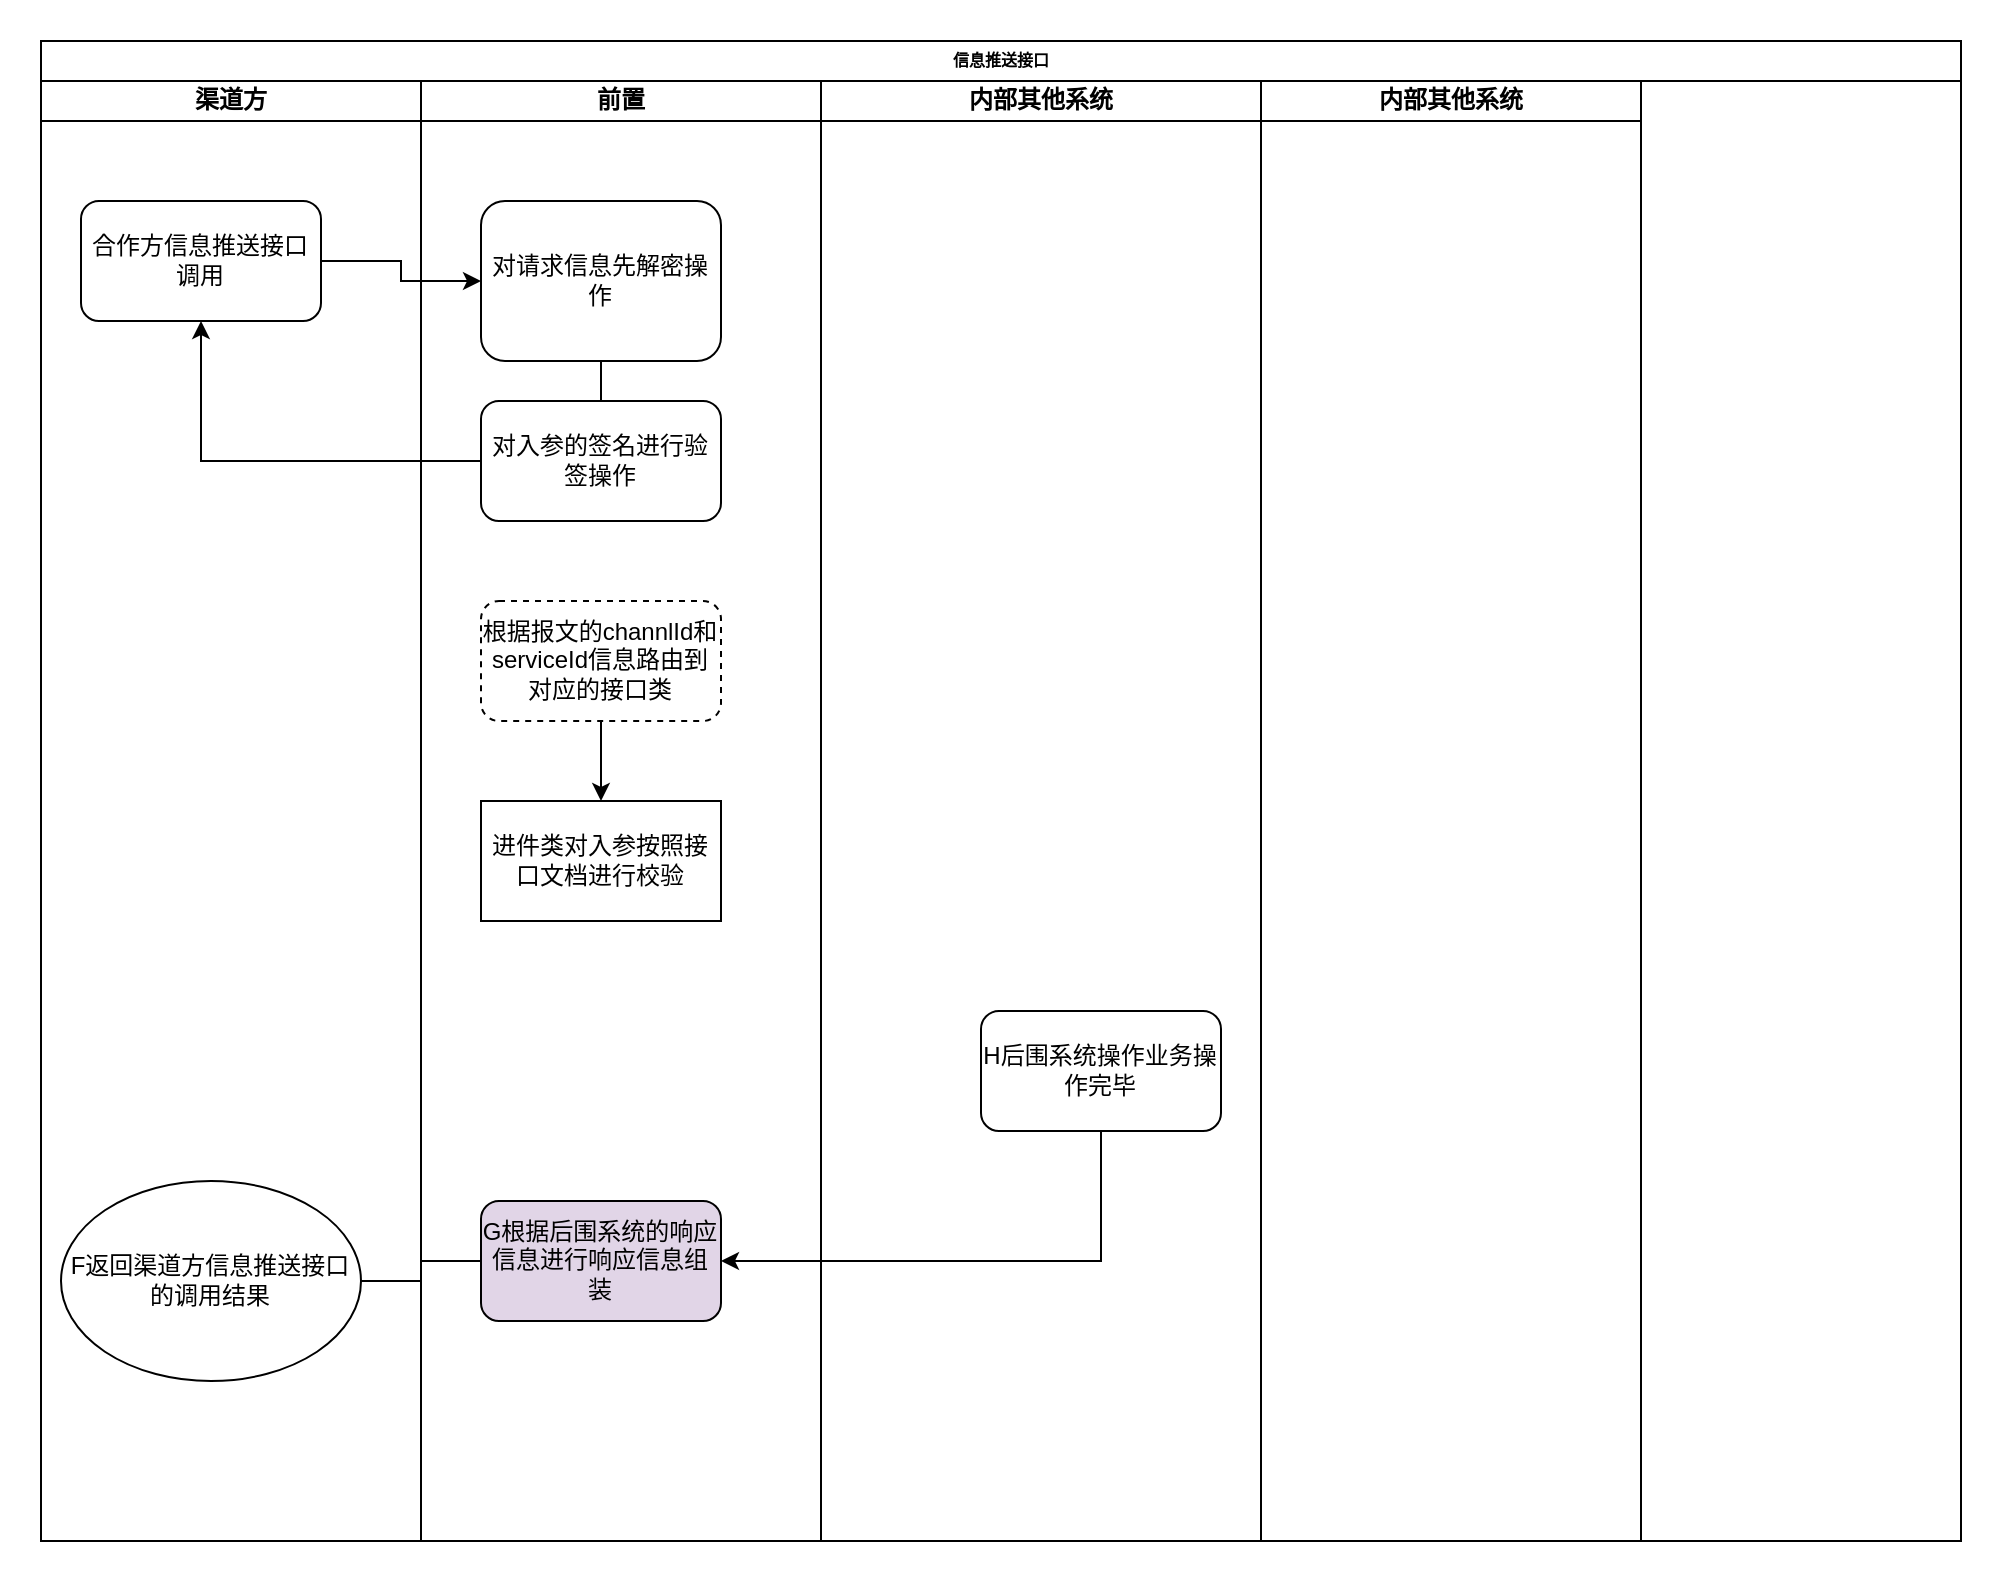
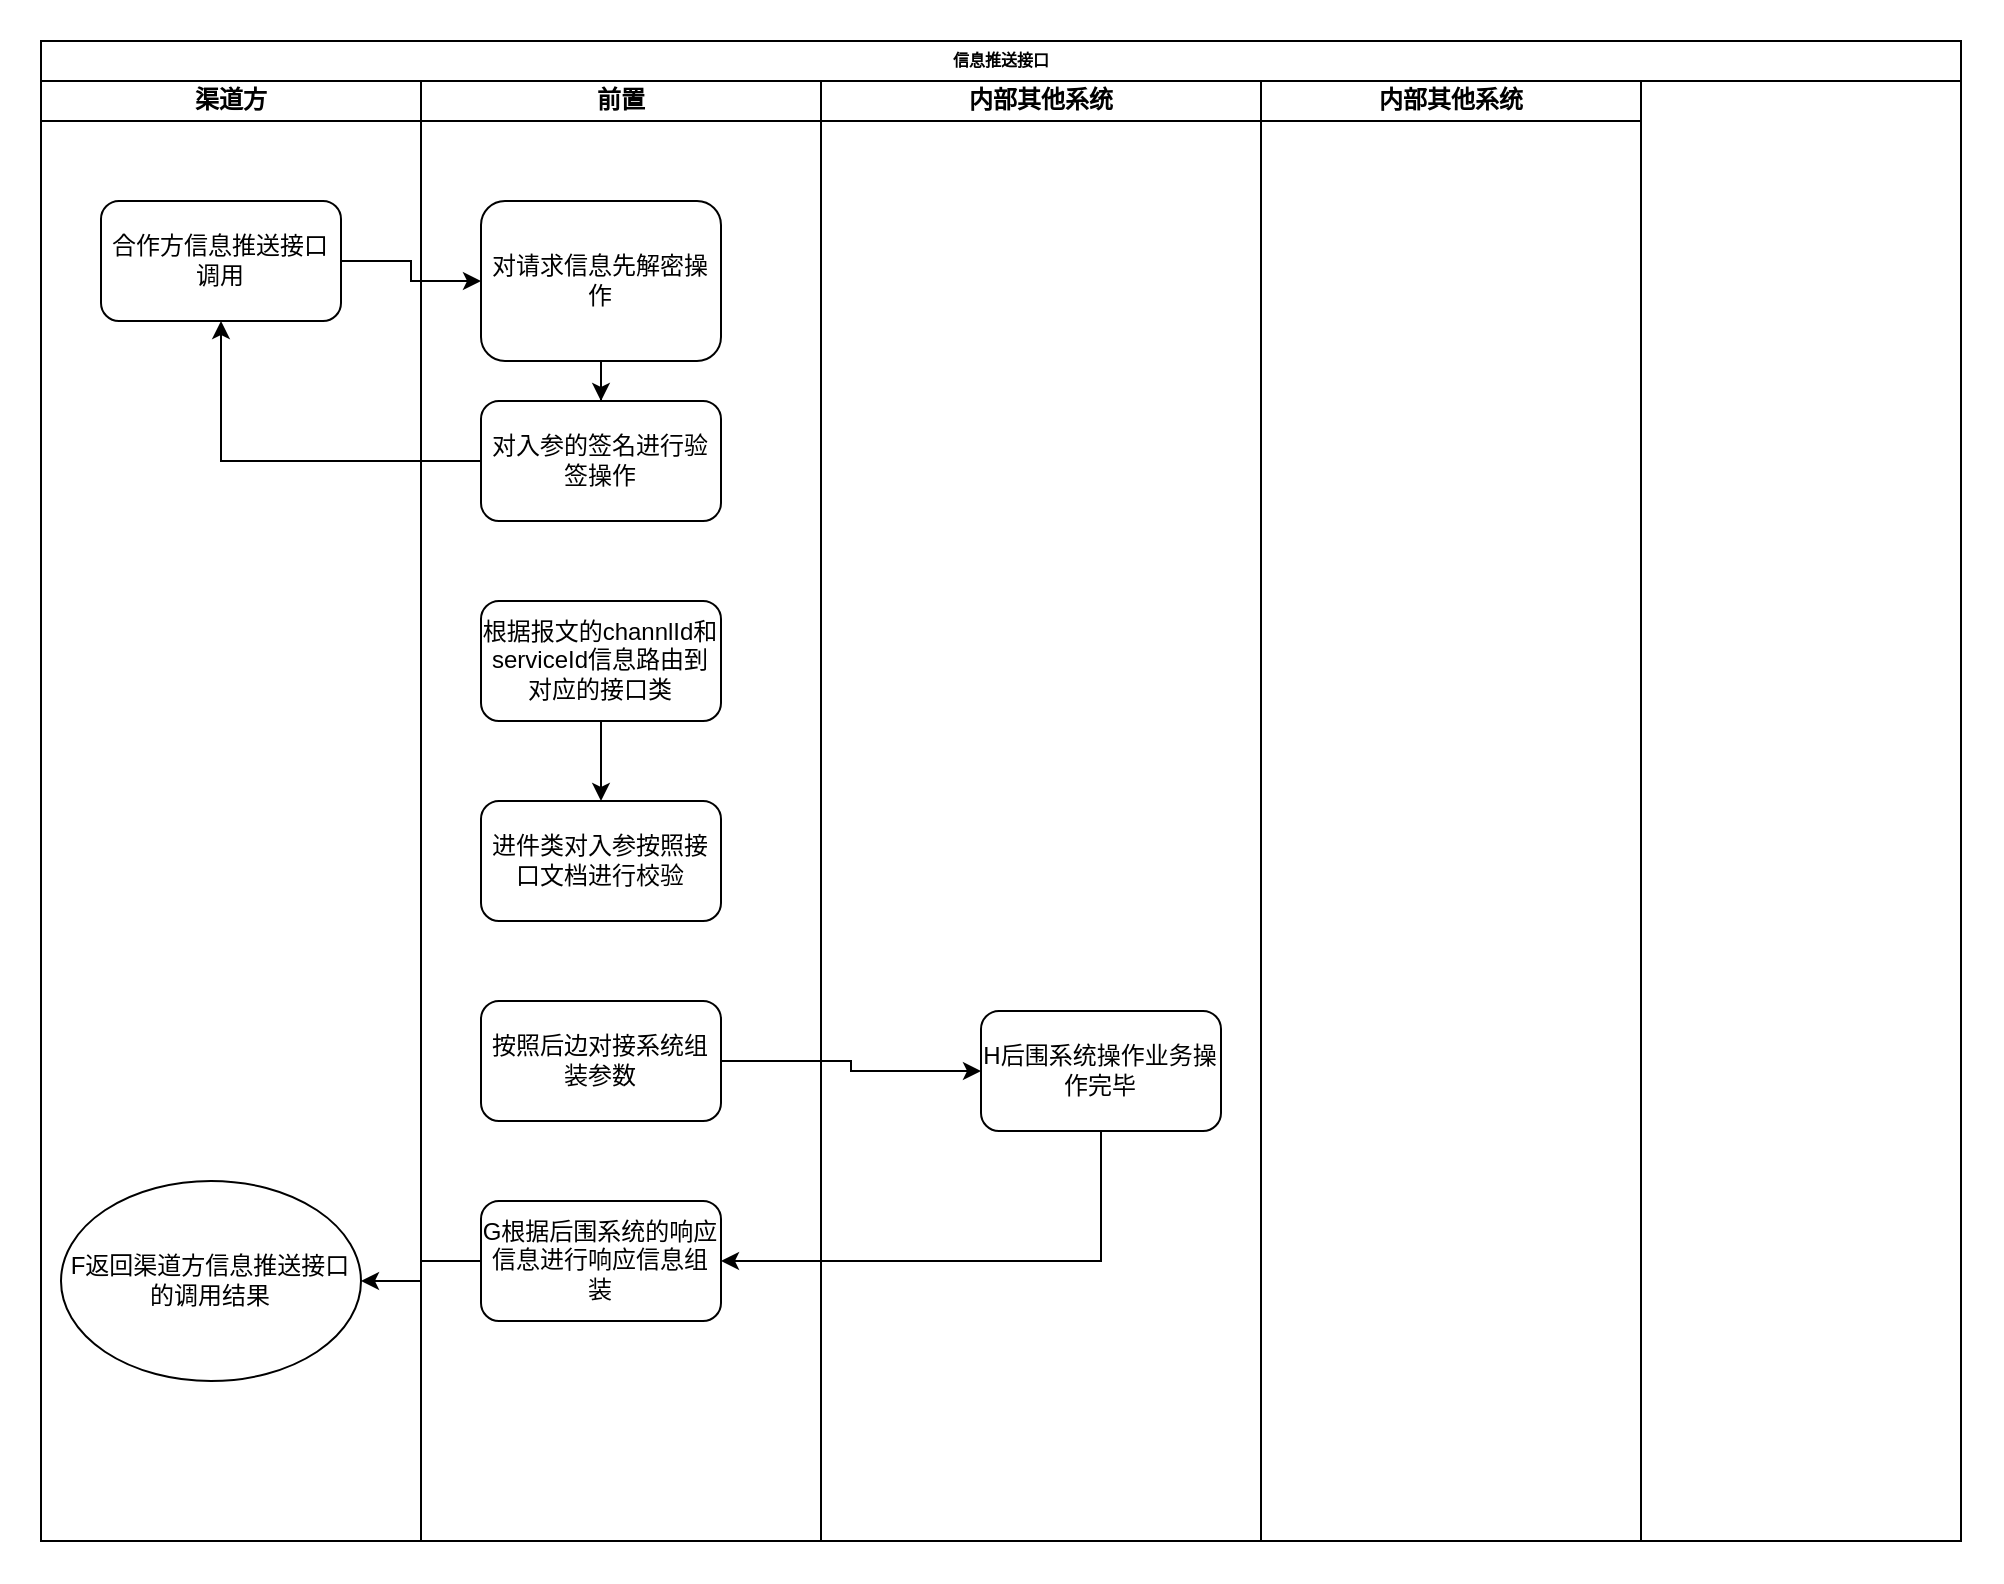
(201, 261) -> (221, 261)
(601, 391) -> (601, 386)
(601, 661) -> (601, 661)
(601, 861) -> (601, 861)
none -> (601, 1061)
none -> (891, 1071)
(601, 1261) -> (601, 1261)
(370, 1281) -> (376, 1281)
